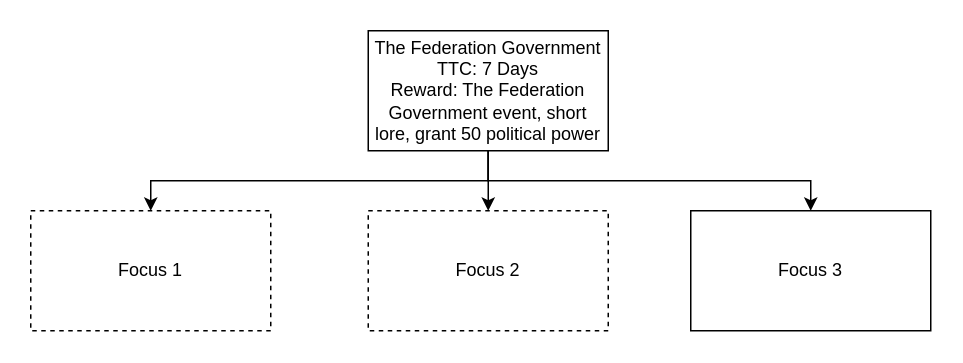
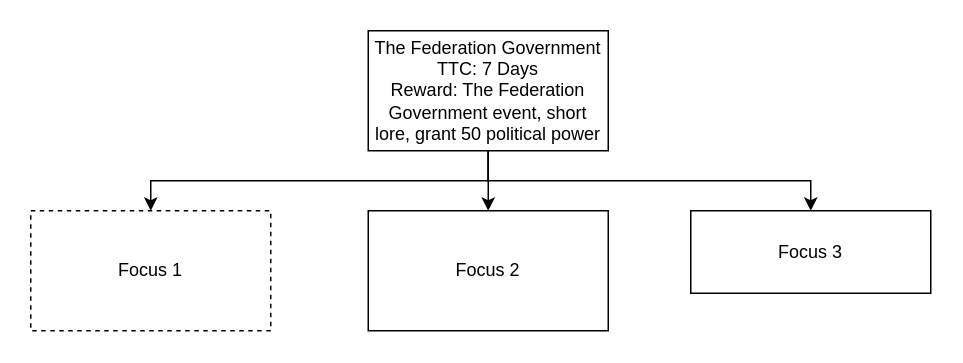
(488, 271) -> (488, 271)
(811, 271) -> (811, 252)
